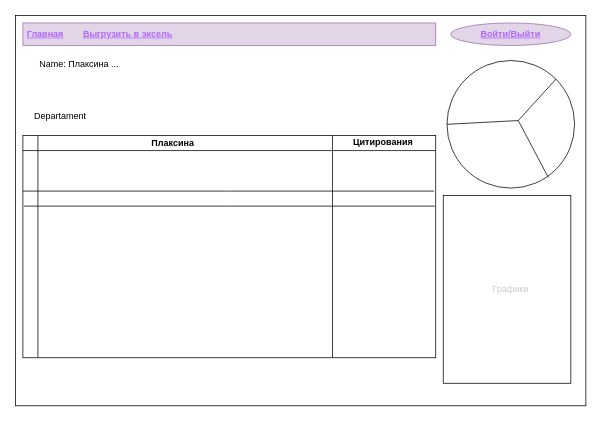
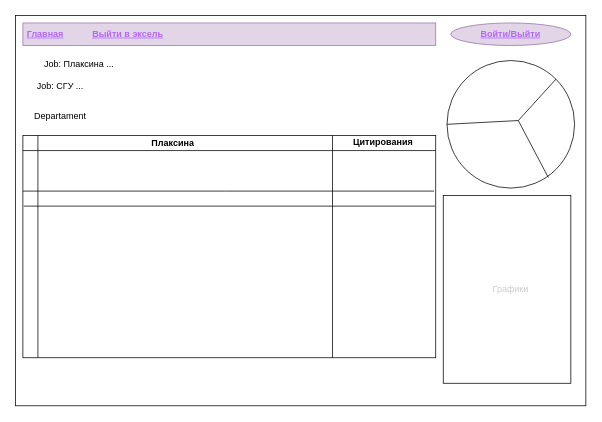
(128, 34) -> (128, 34)
(79, 64) -> (79, 64)
none -> (60, 87)
